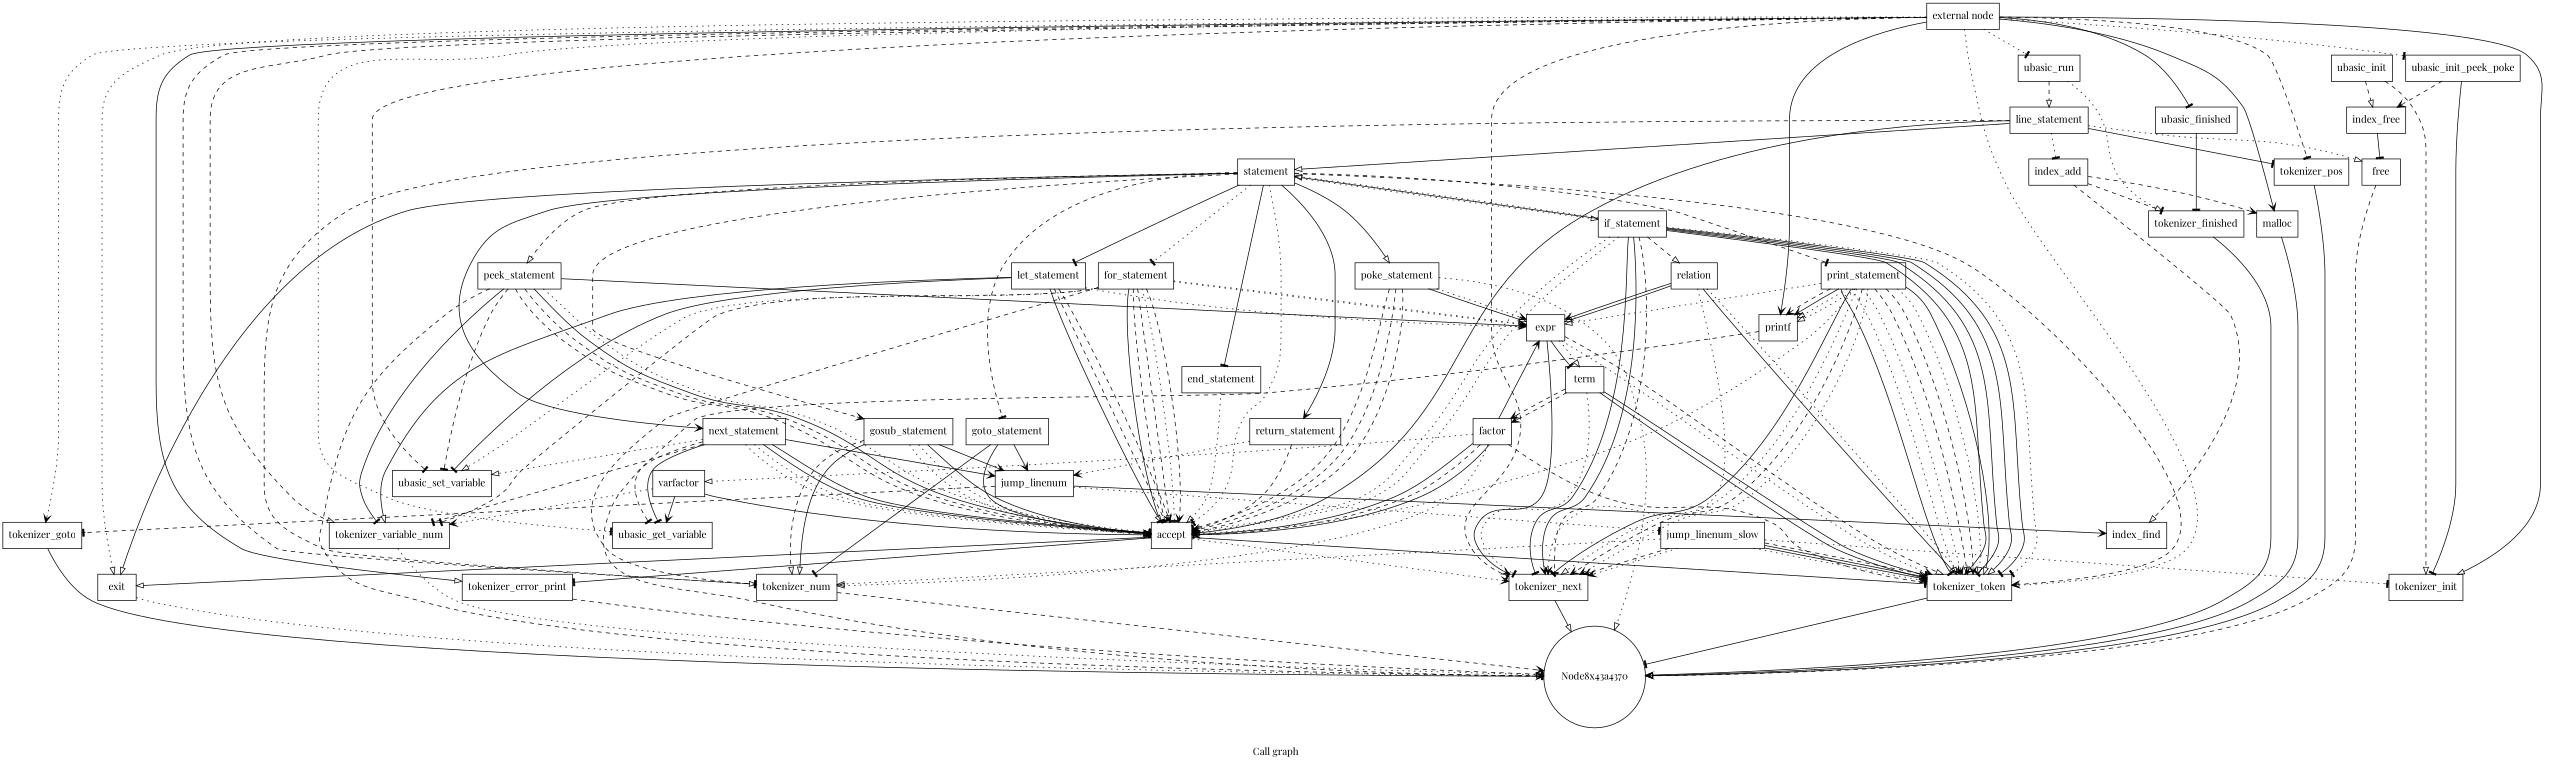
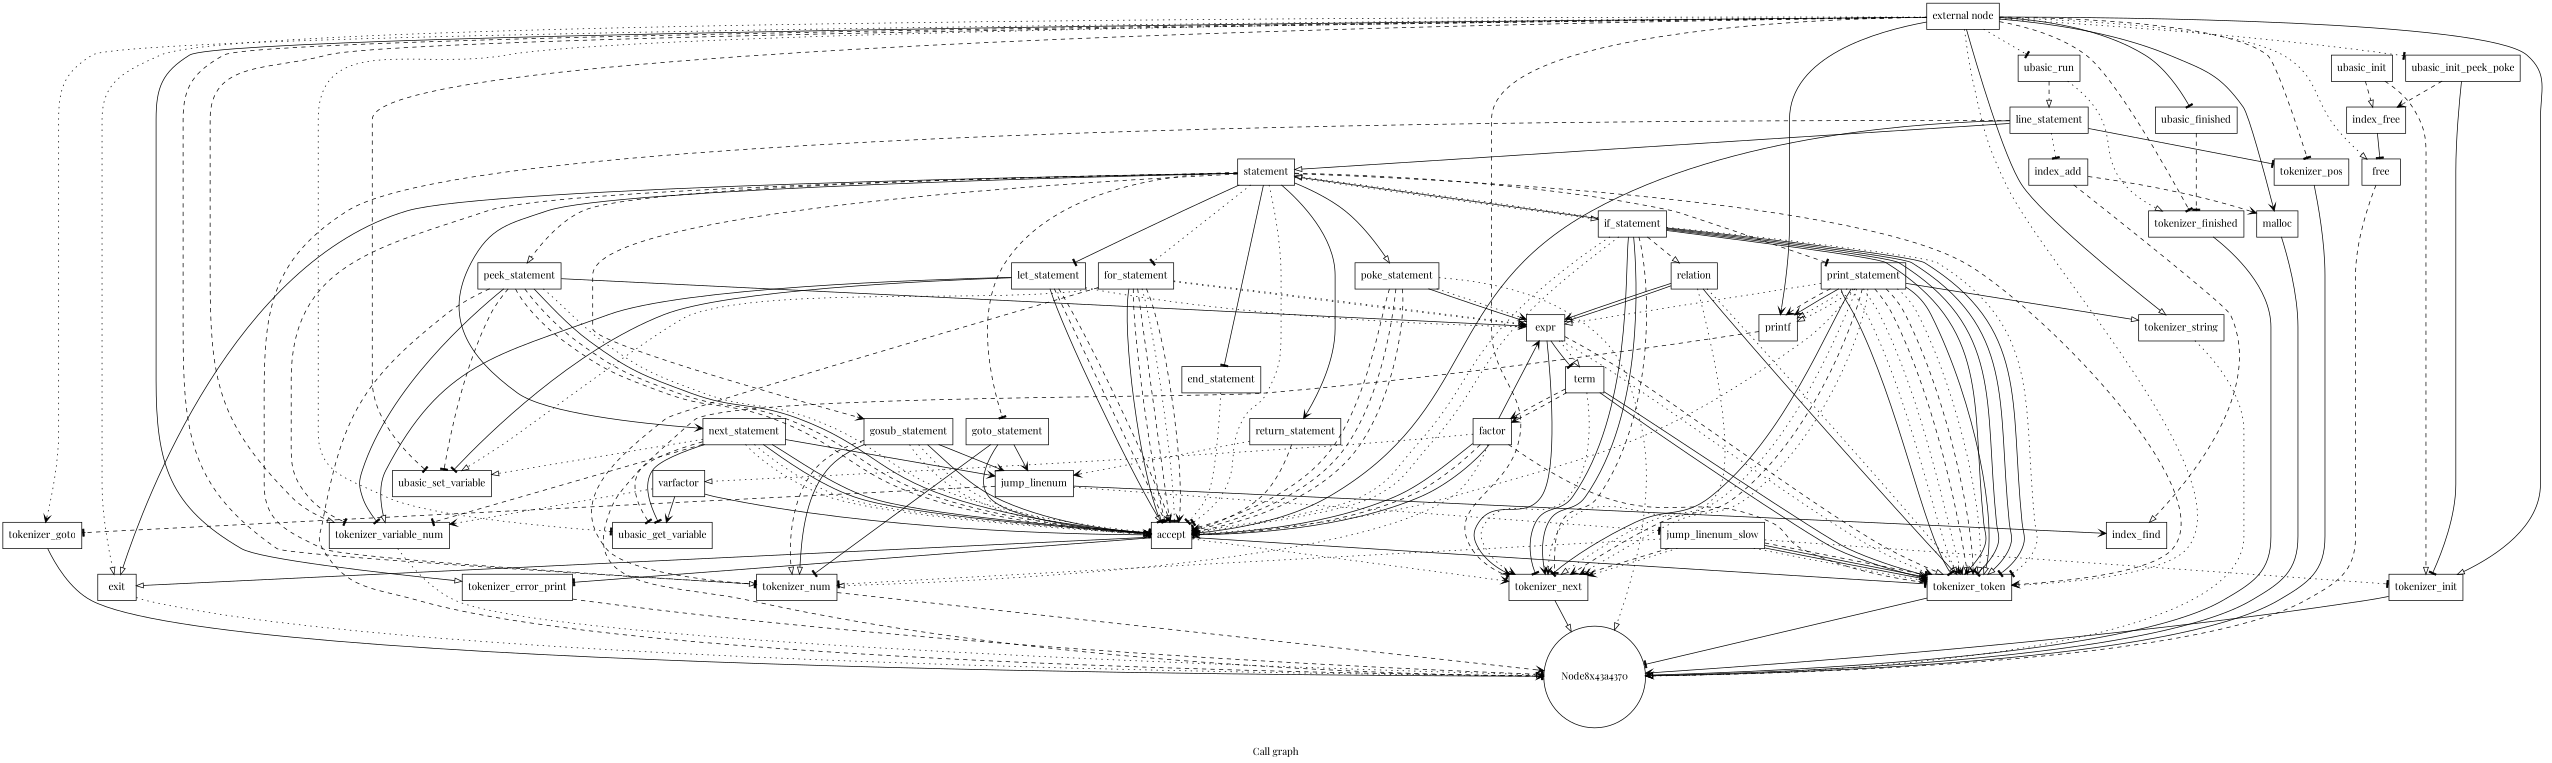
(2222, 139) -> (2257, 45)
(2196, 170) -> (2196, 170)
(2124, 197) -> (2116, 89)
(735, 310) -> (579, 198)
none -> (2181, 328)
(1215, 458) -> (1215, 458)
(1584, 465) -> (1584, 465)
(1251, 562) -> (1251, 562)
none -> (2022, 642)
